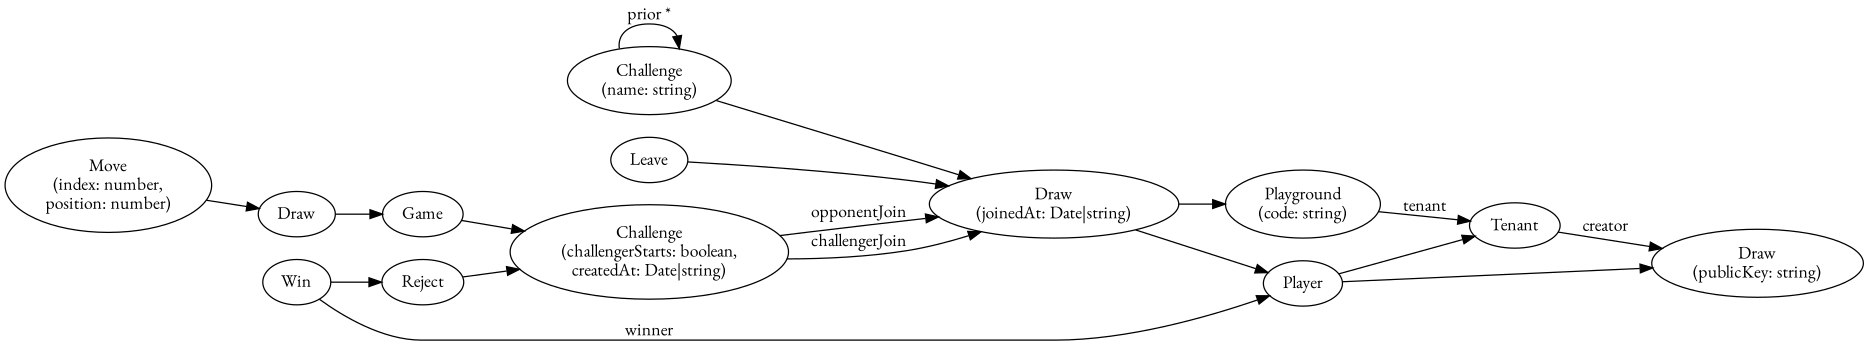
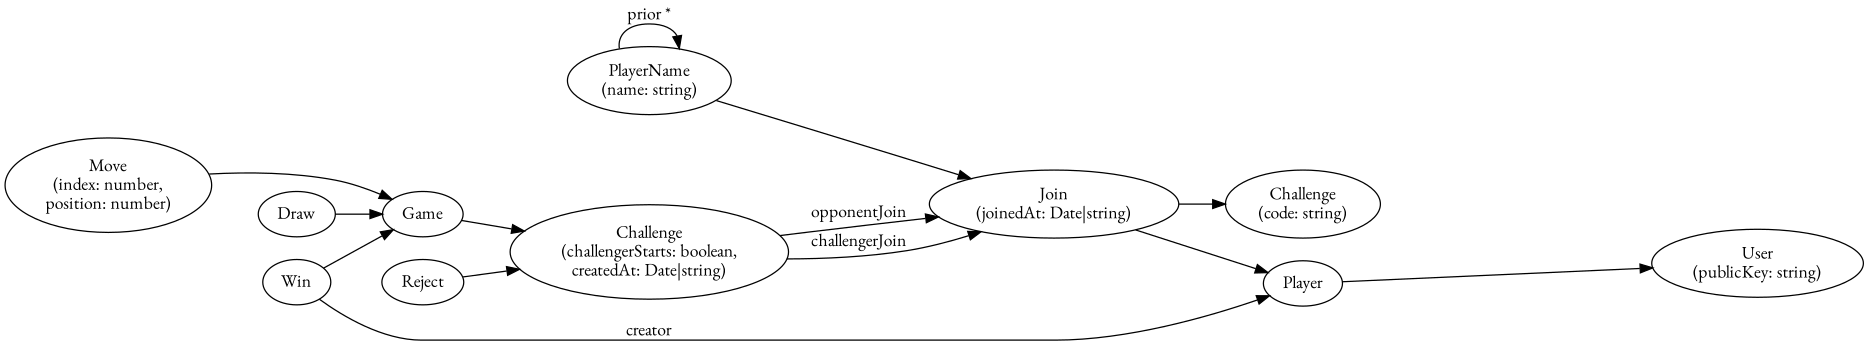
(649, 81) -> (649, 81)
(649, 160) -> none
(227, 203) -> (296, 175)
(1054, 204) -> (1054, 204)
(1303, 204) -> (1303, 204)
(1515, 225) -> none
(1758, 263) -> (1758, 263)
(350, 282) -> (353, 252)
(649, 331) -> (649, 331)
